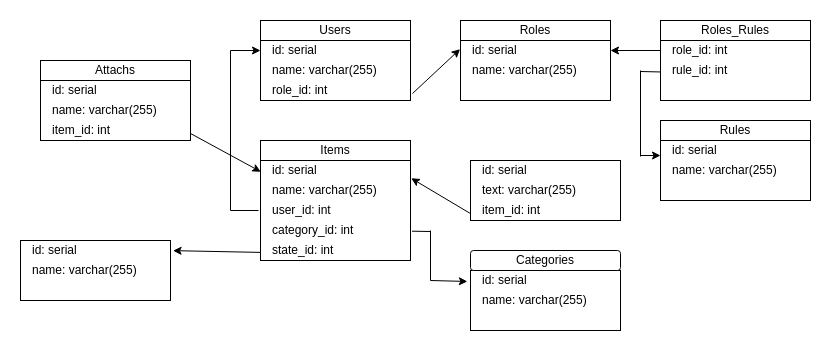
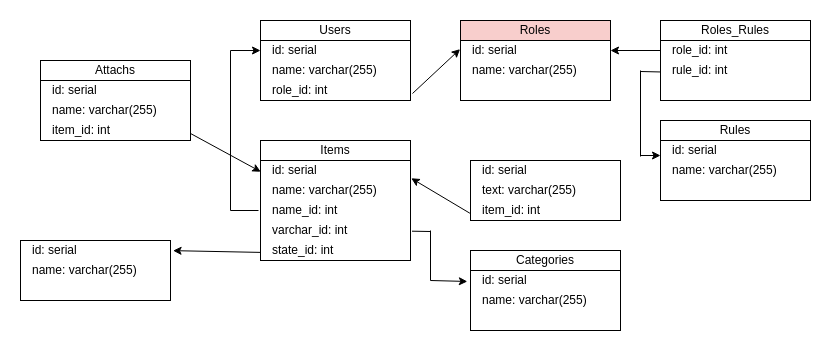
(536, 31) -> (536, 31)
(307, 211) -> (307, 211)
(320, 231) -> (317, 231)
(546, 261) -> (546, 261)
